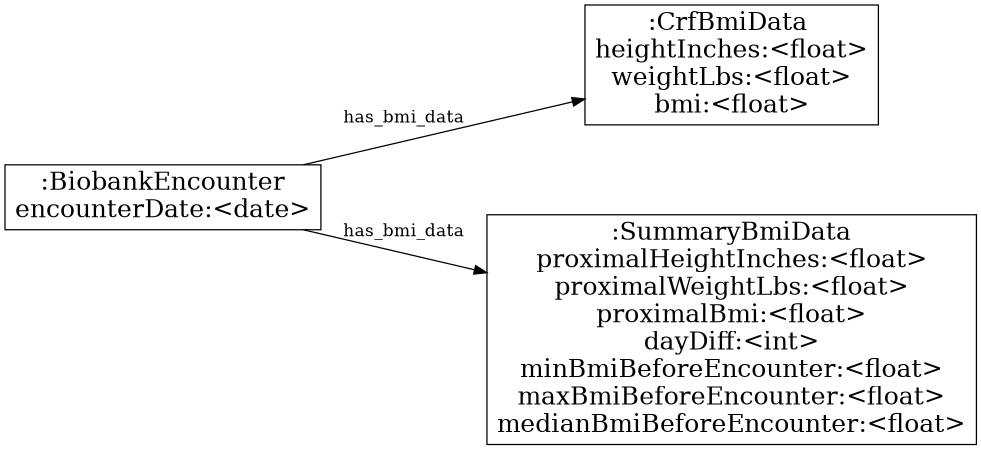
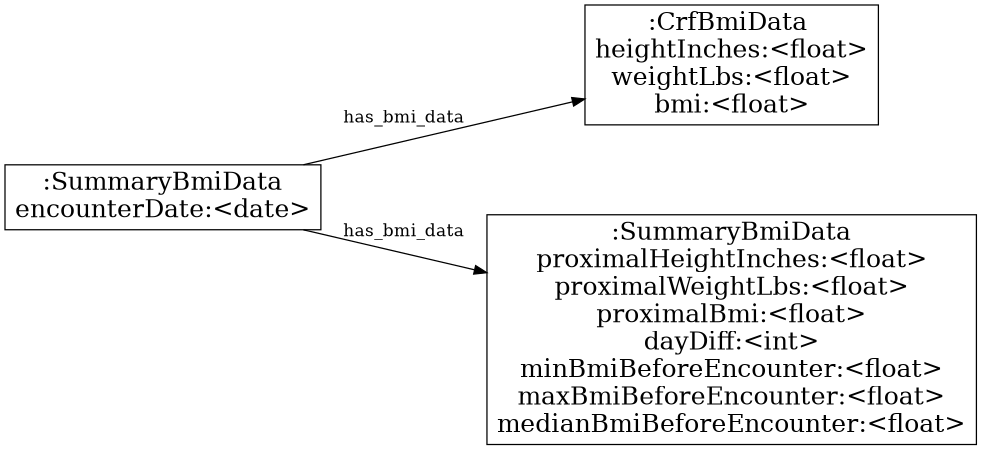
(163, 197) -> (163, 197)
